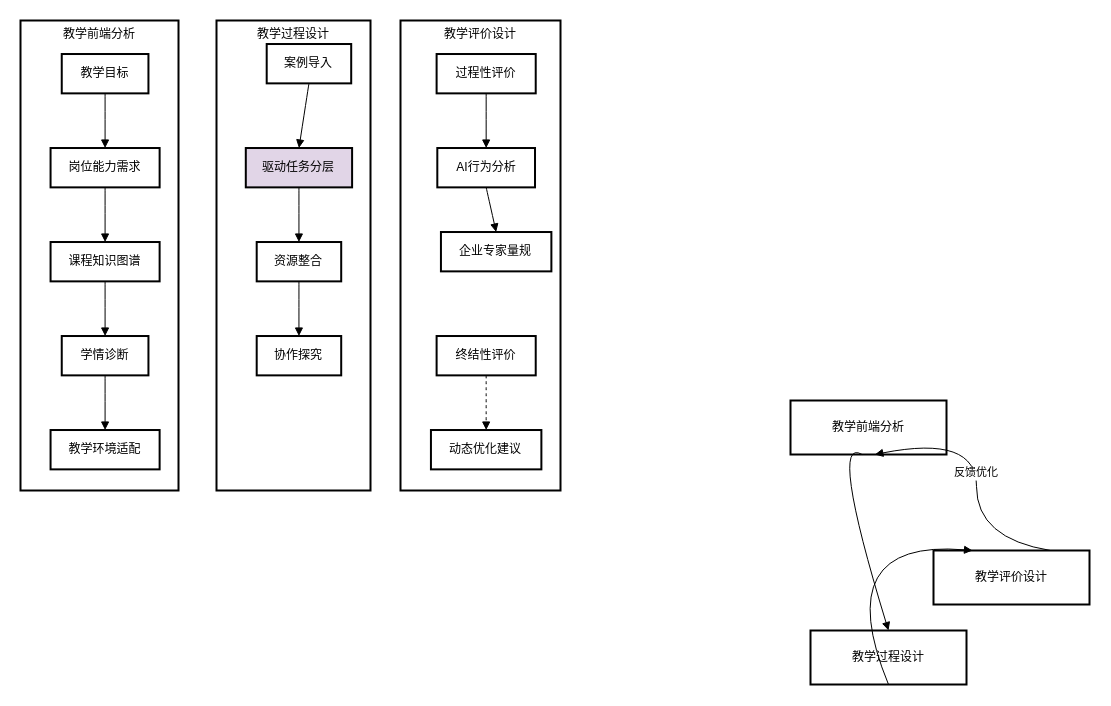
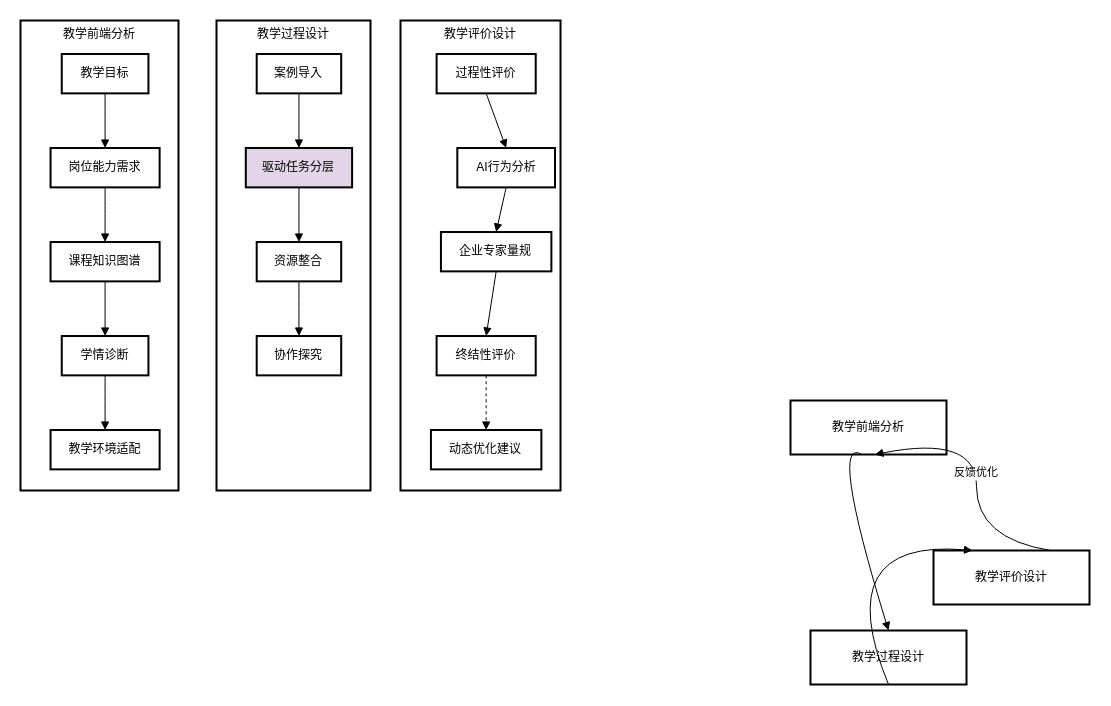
(309, 64) -> (299, 74)
(486, 168) -> (506, 168)
none -> (492, 299)
